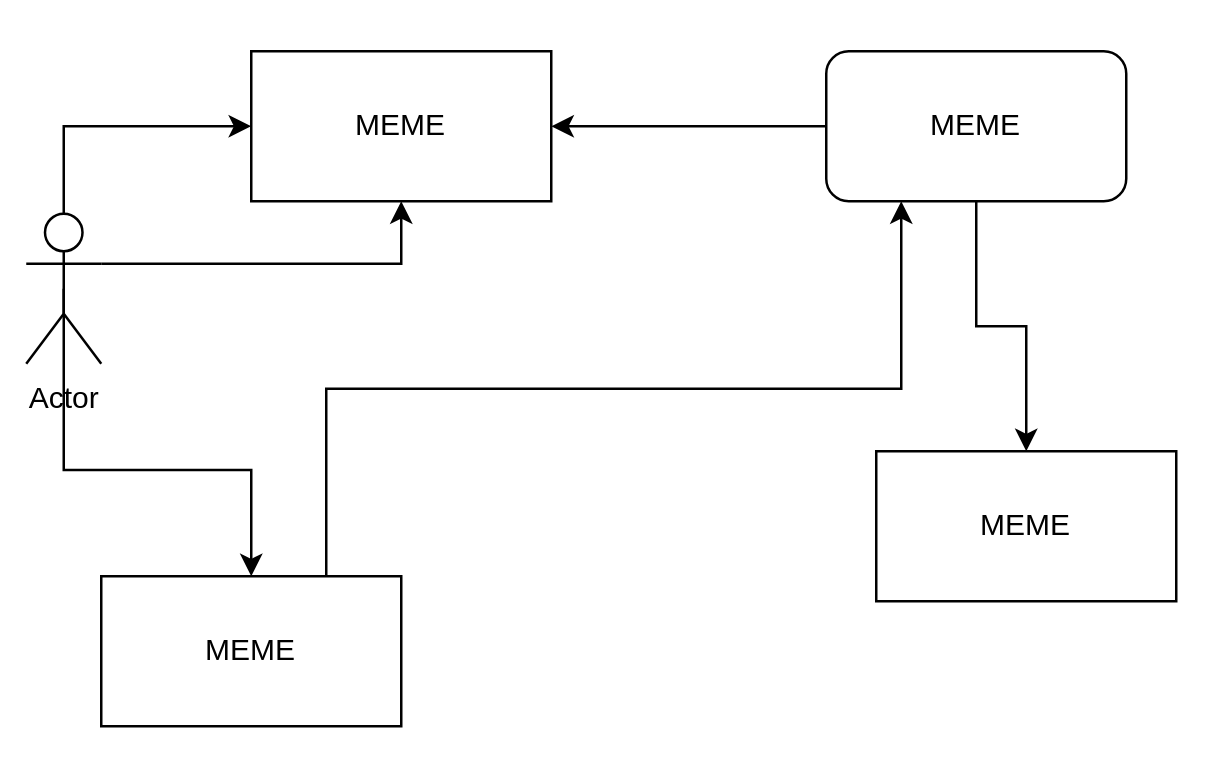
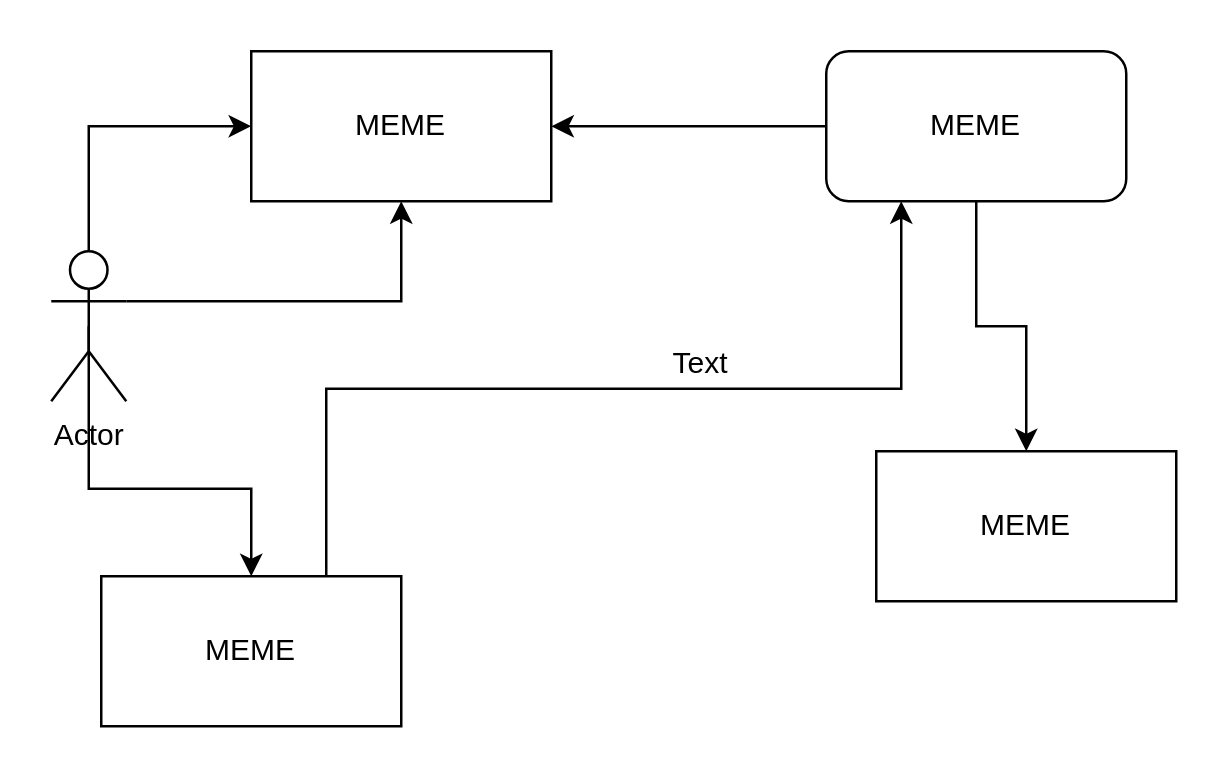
(64, 289) -> (89, 326)
none -> (701, 364)
